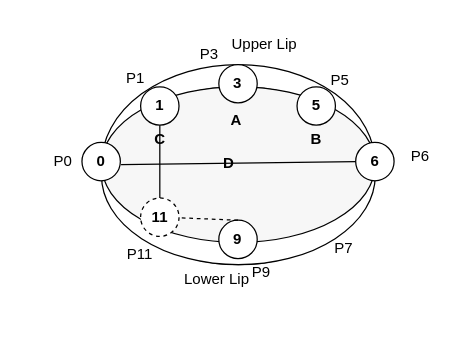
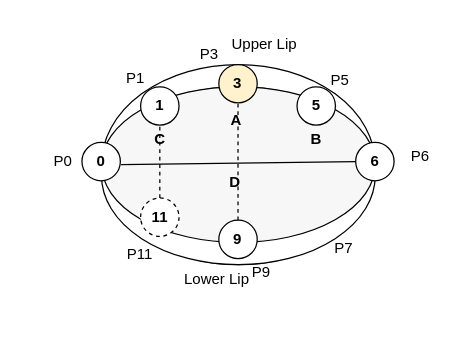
(238, 84) -> (238, 84)
(160, 160) -> (160, 160)
(228, 163) -> (234, 182)
(209, 219) -> (238, 173)
